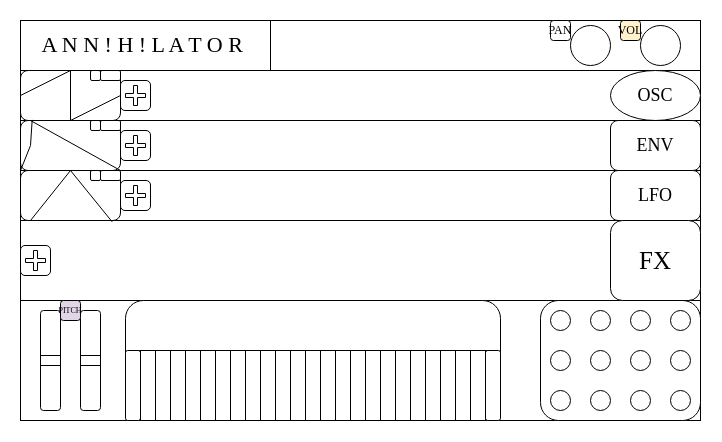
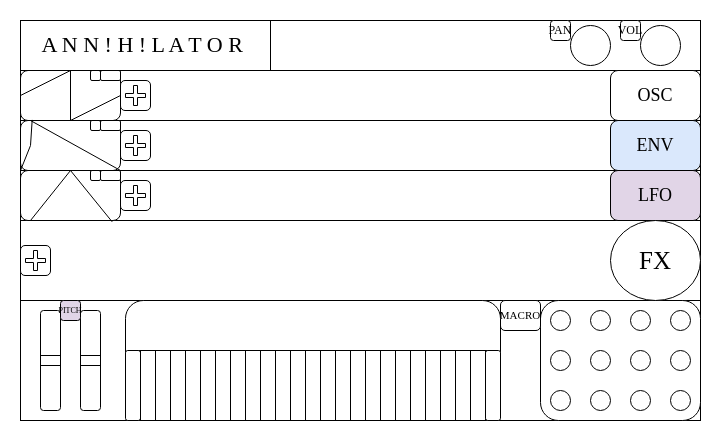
(631, 31) -> (631, 31)
(656, 96) -> (656, 96)
(656, 146) -> (656, 146)
(656, 196) -> (656, 196)
(656, 261) -> (656, 261)
none -> (521, 316)
